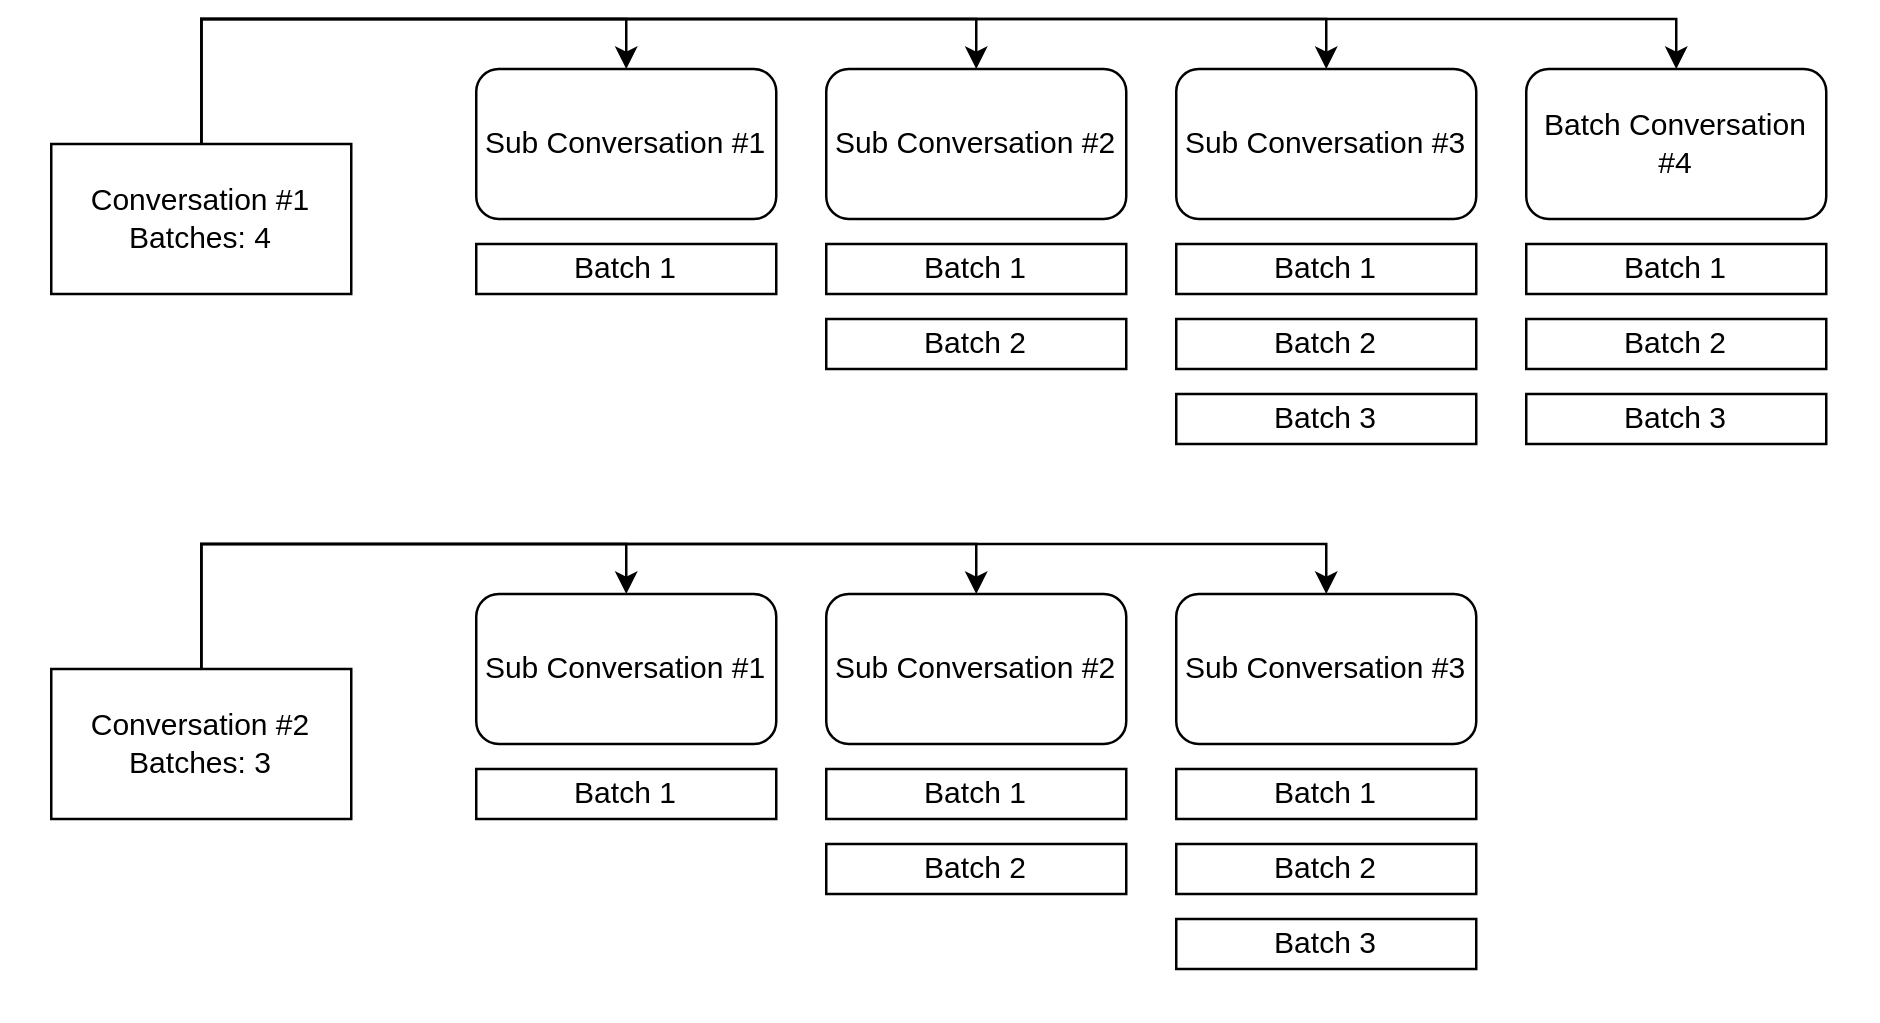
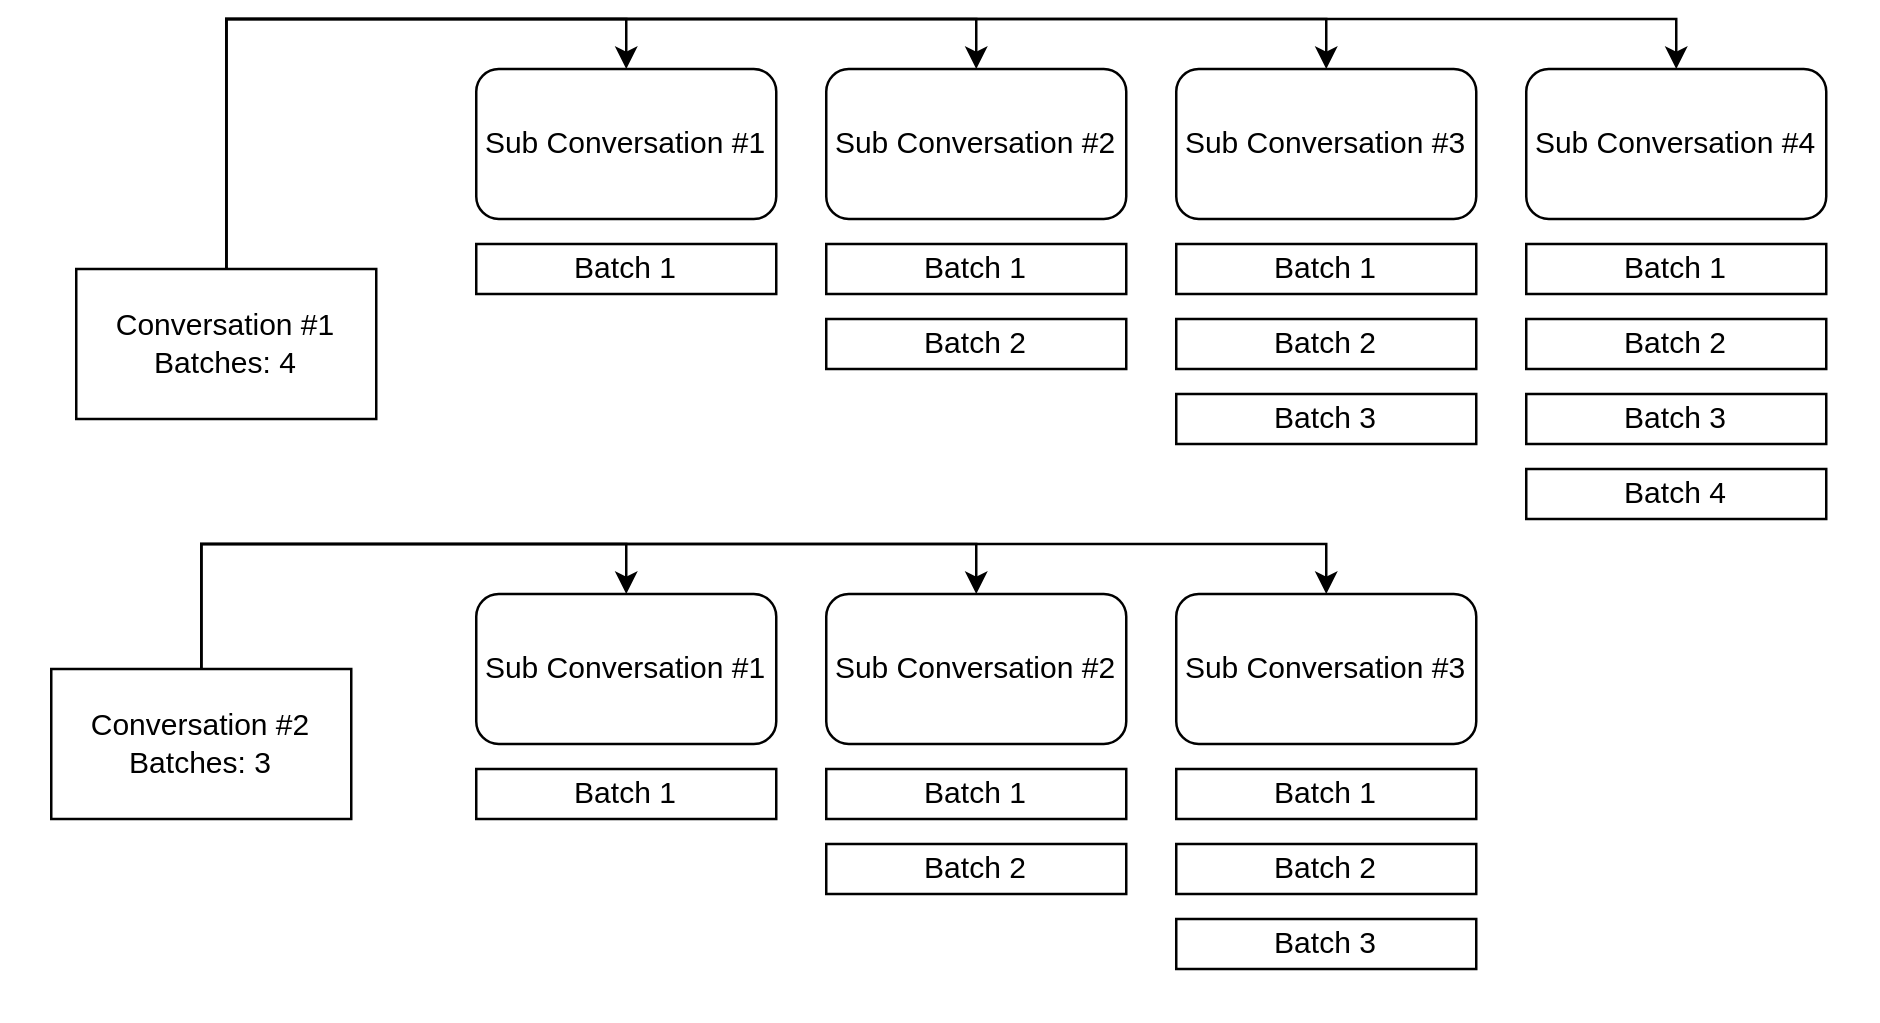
(1676, 144) -> (1676, 144)
(201, 219) -> (226, 344)
none -> (1676, 494)
